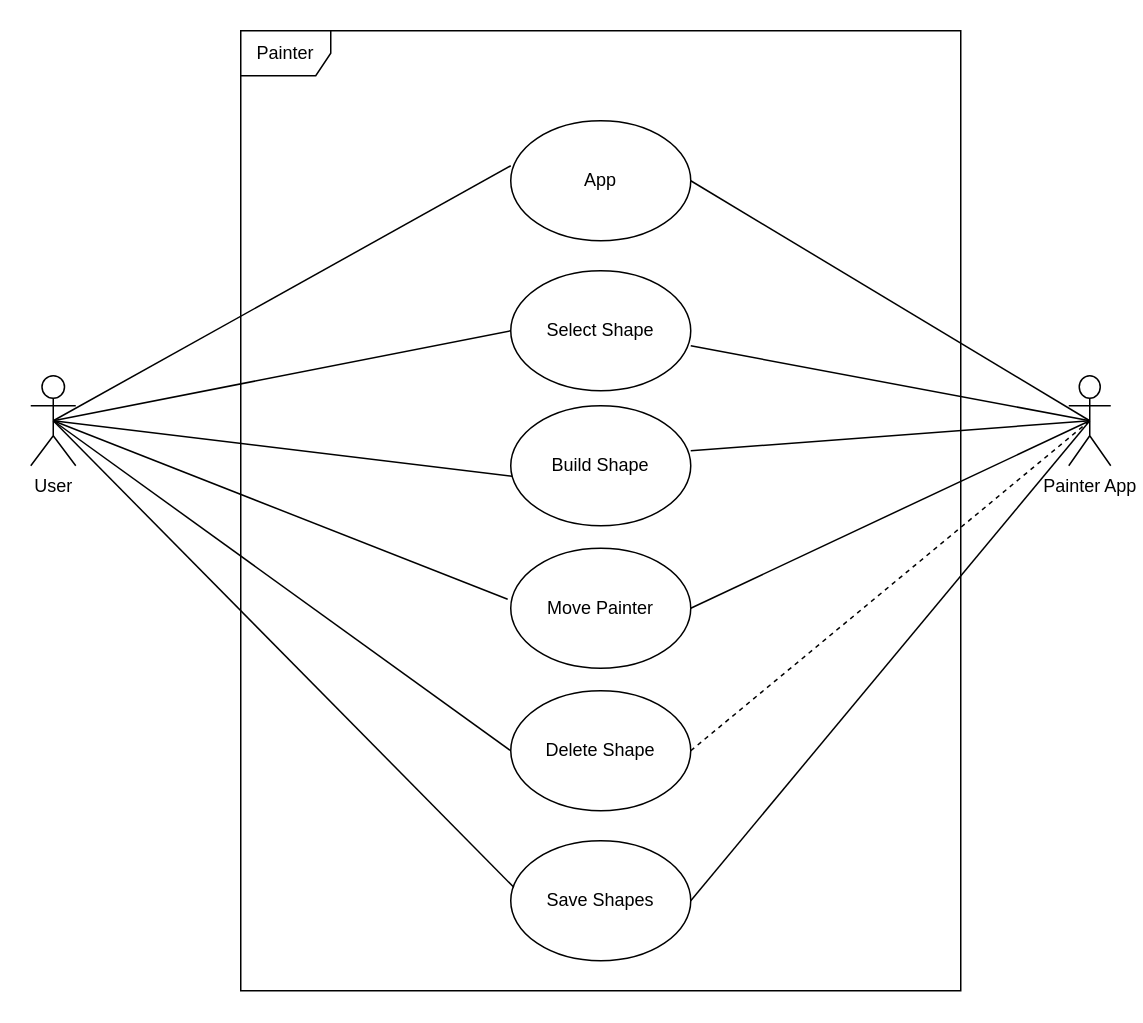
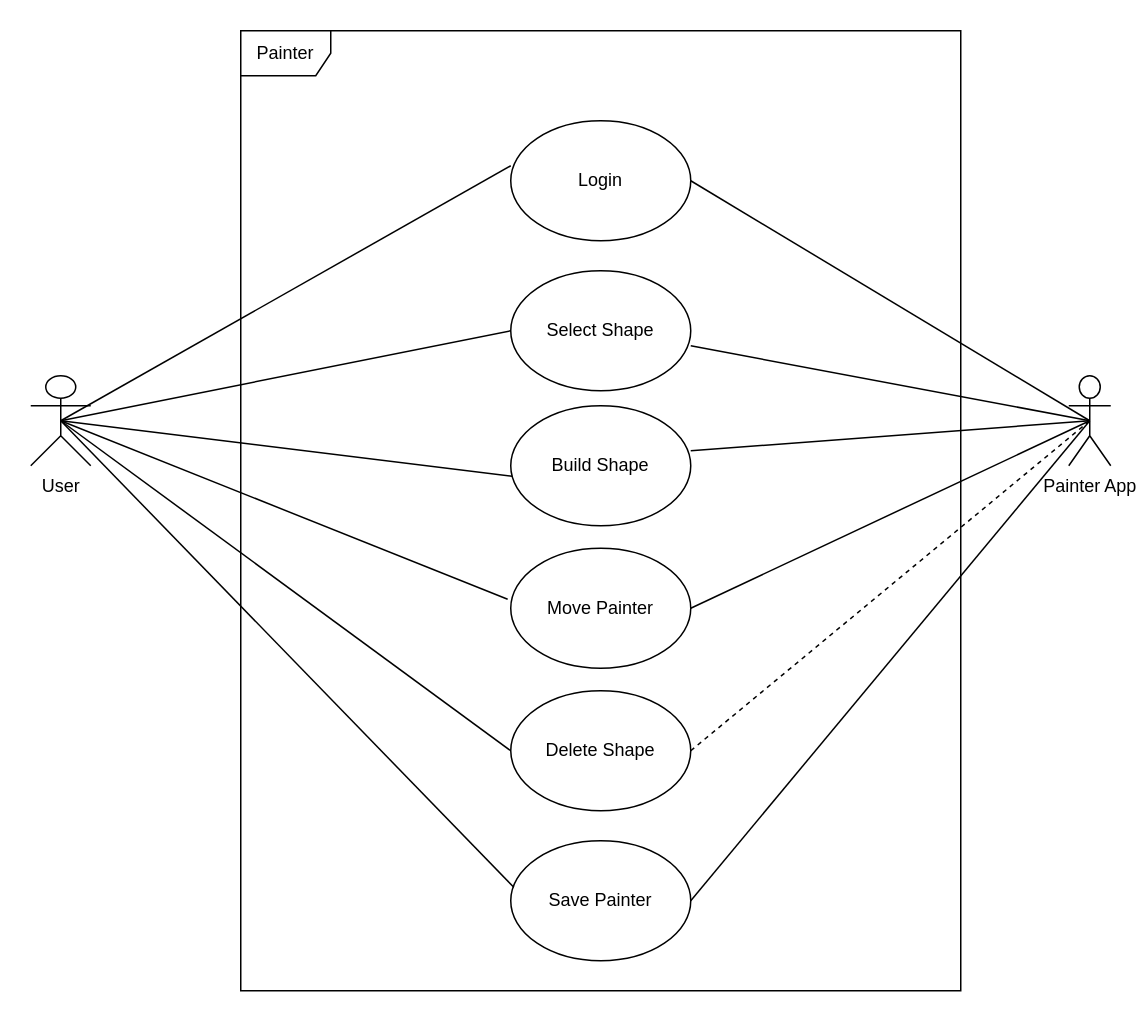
(601, 181) -> (601, 181)
(53, 421) -> (61, 421)
(601, 901) -> (601, 901)
